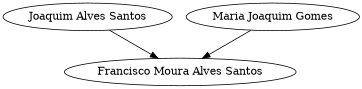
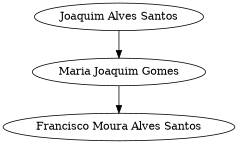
(130, 42) -> (119, 41)
